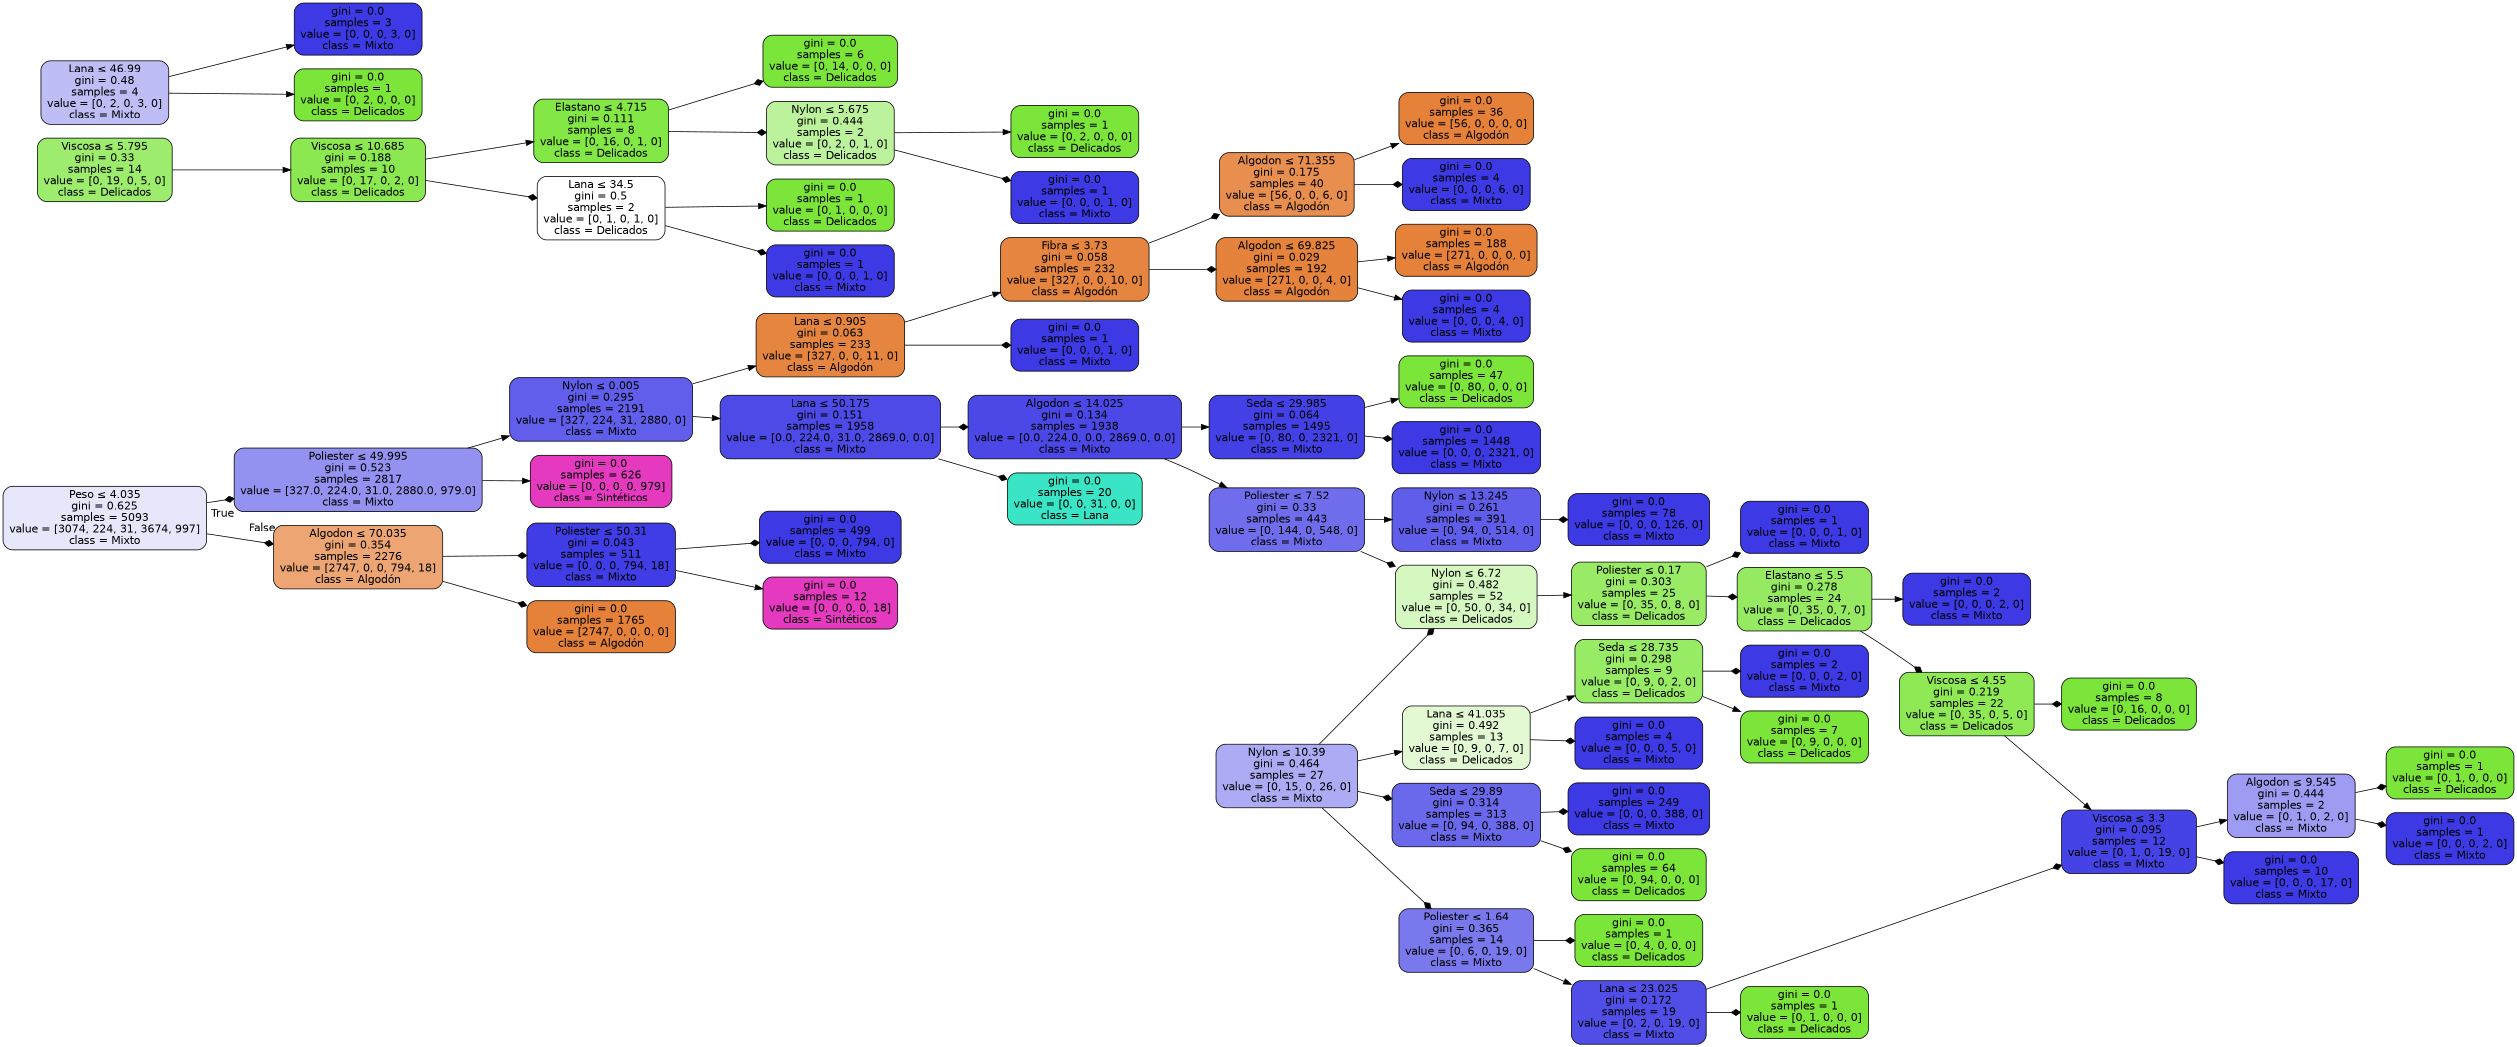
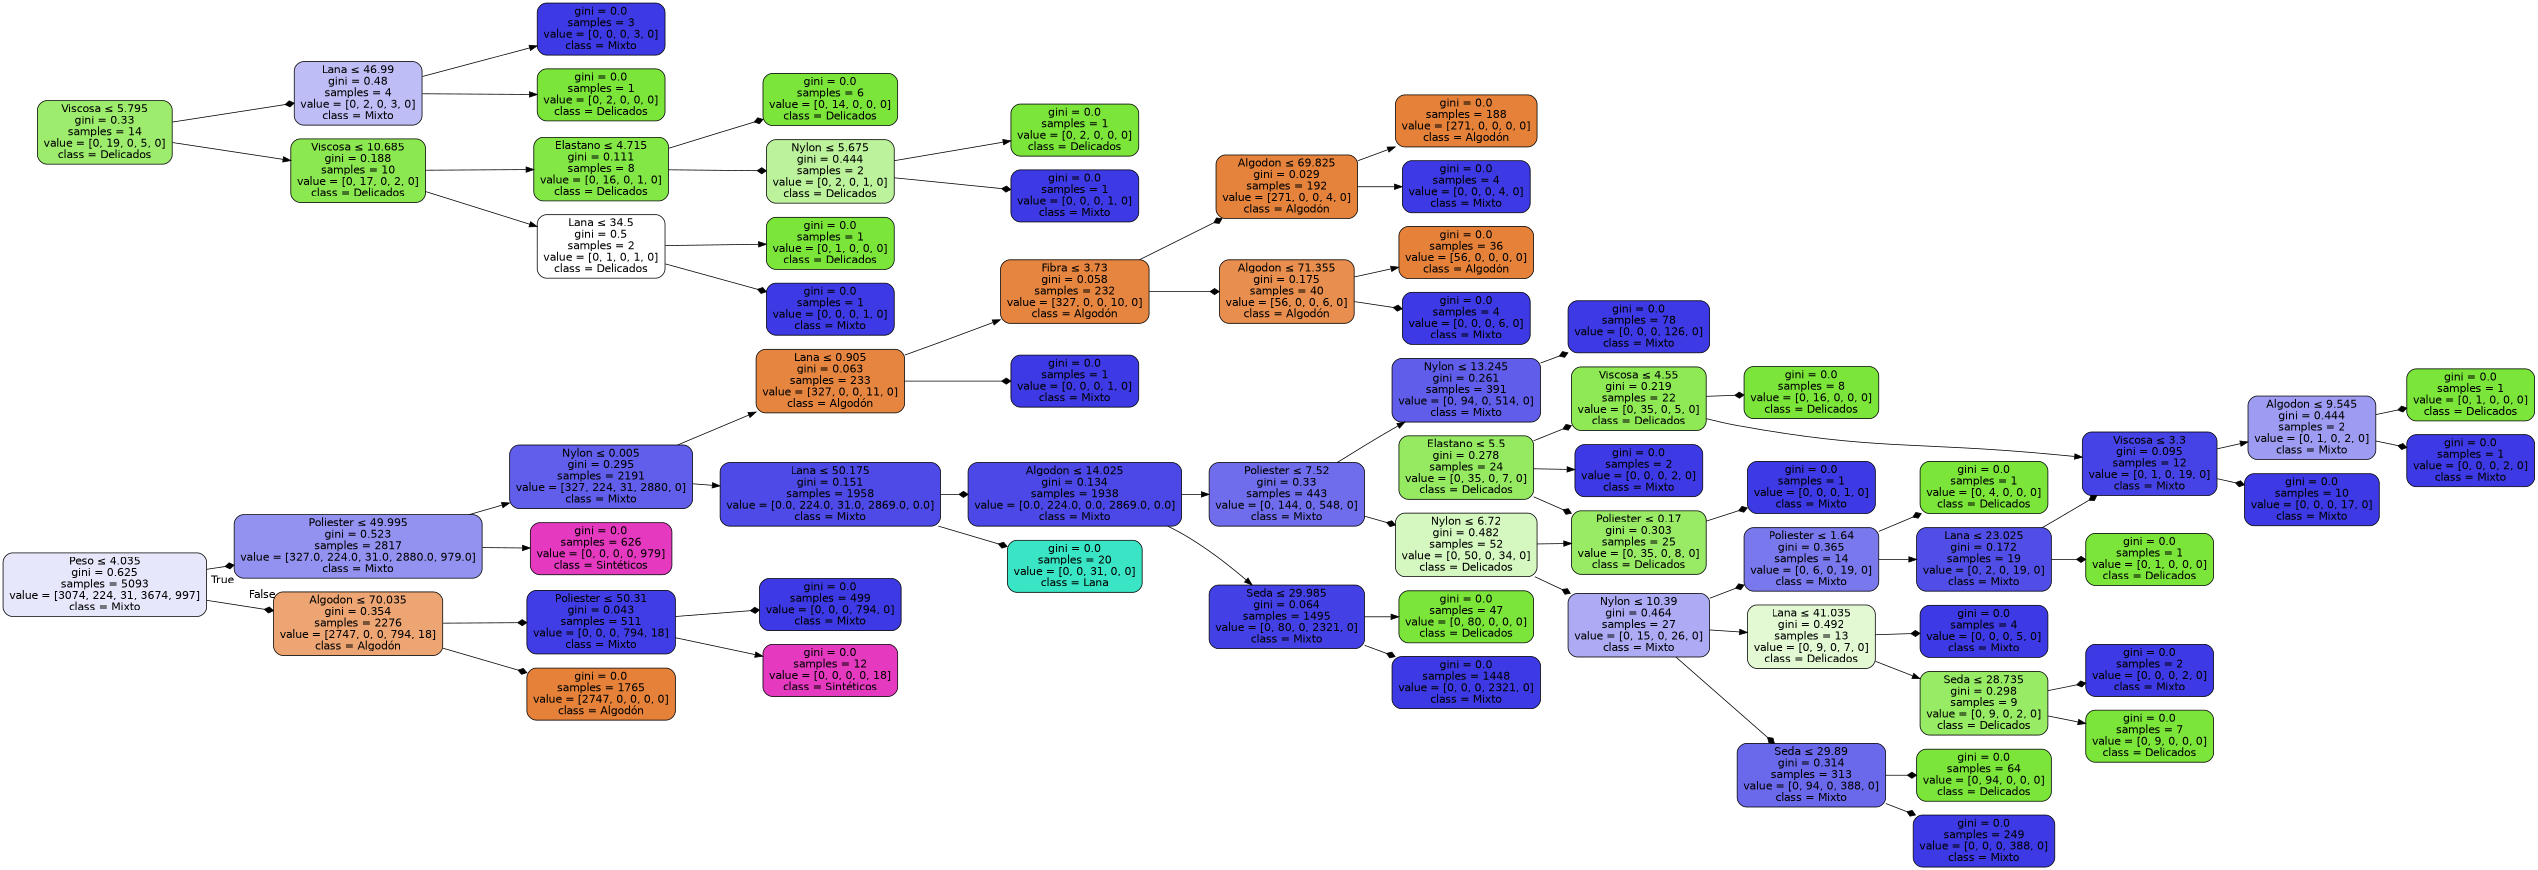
none -> (229, 113)
(477, 189) -> (478, 208)
(1717, 596) -> (1548, 503)
(1373, 690) -> (1548, 583)
